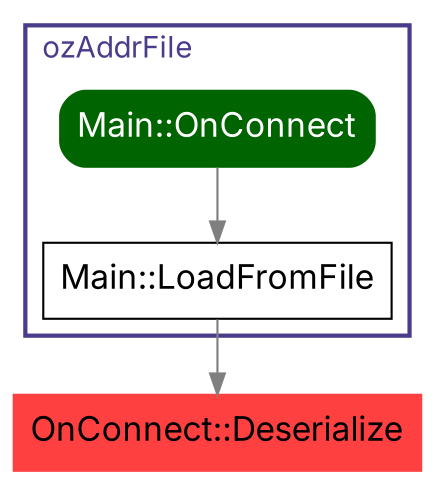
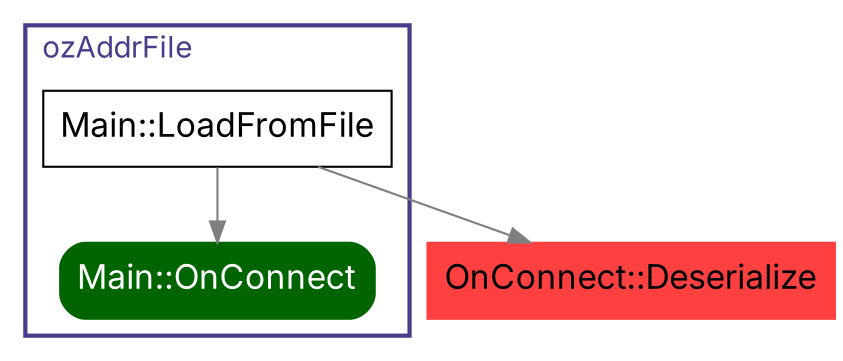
(217, 194) -> (217, 194)
